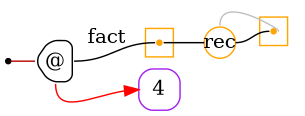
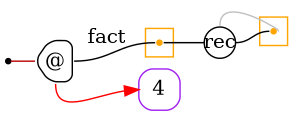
(220, 43) -> (220, 43)
